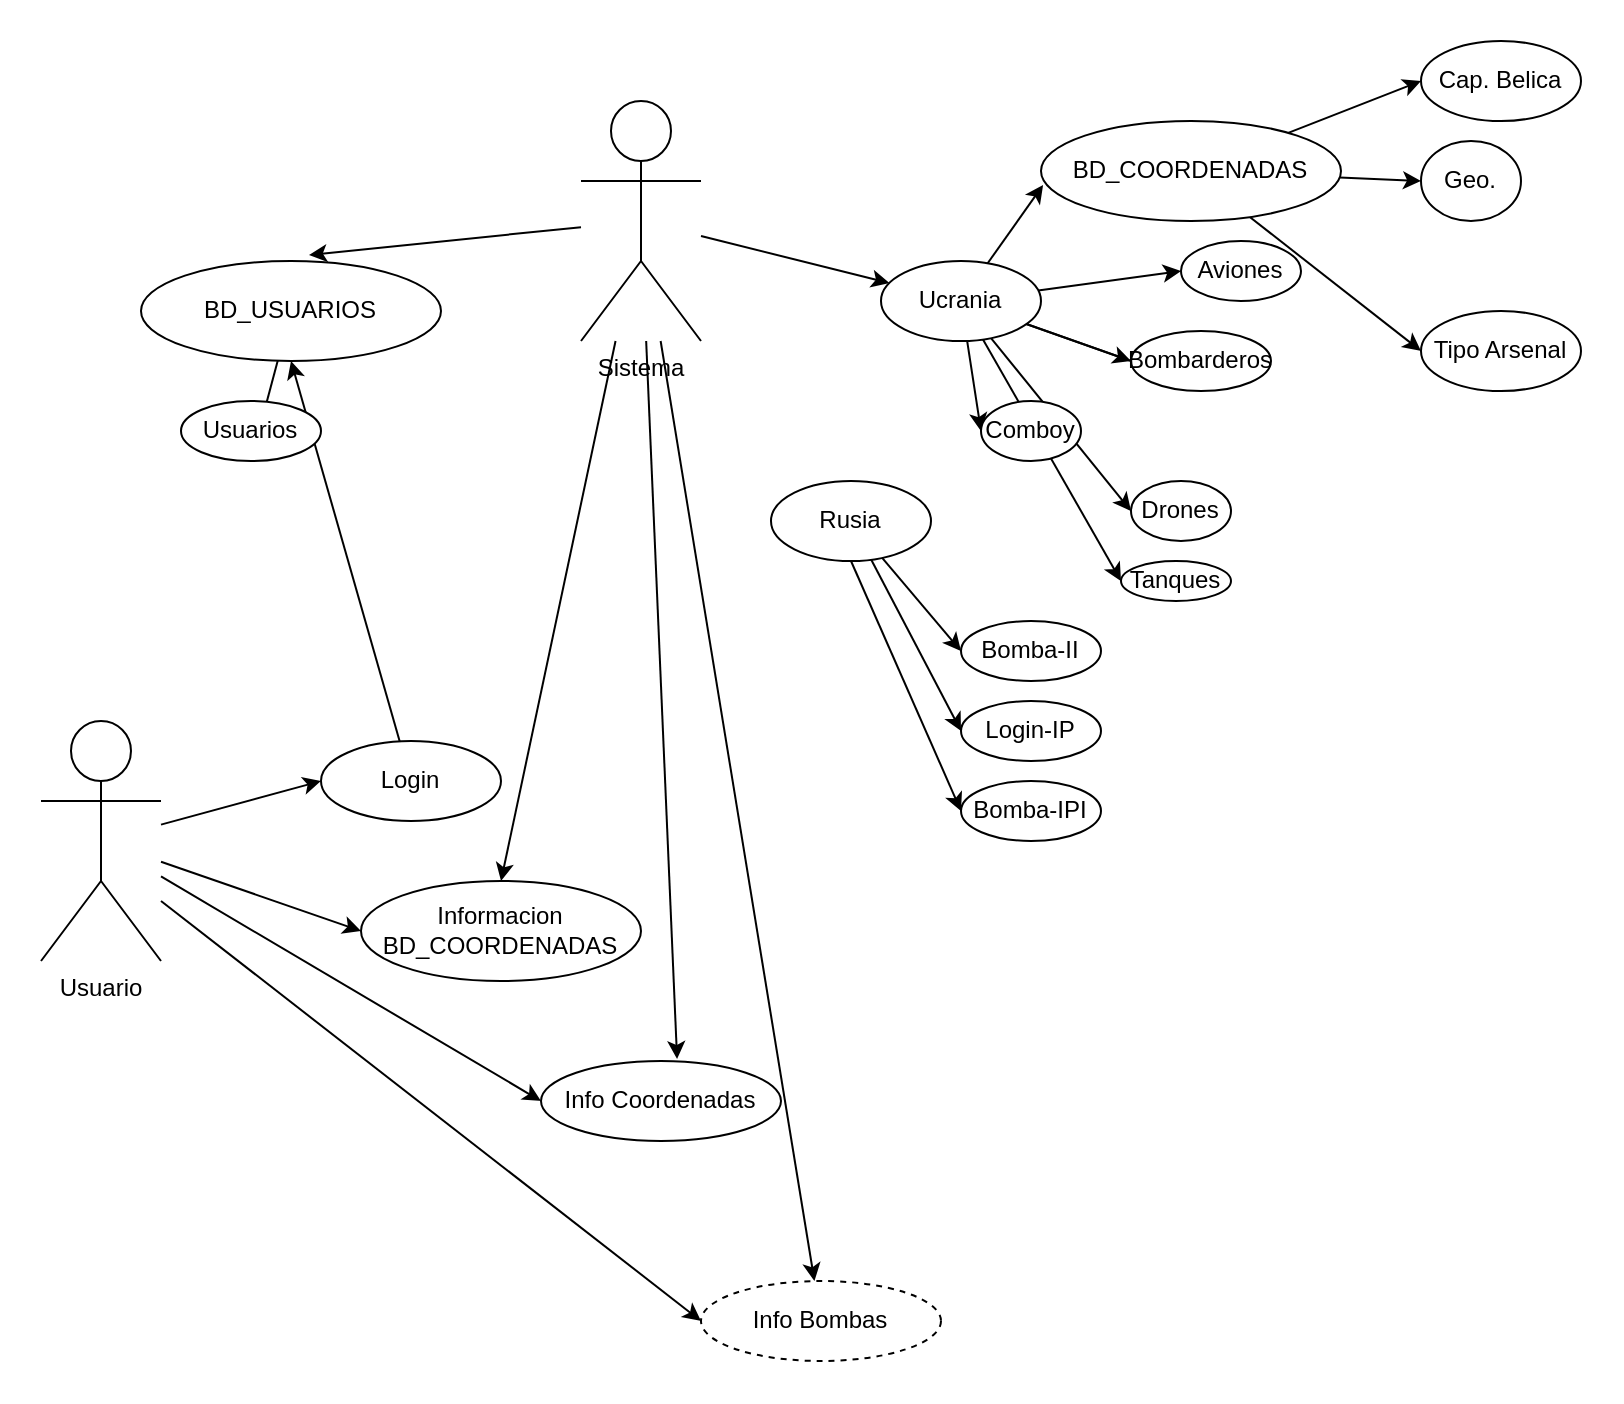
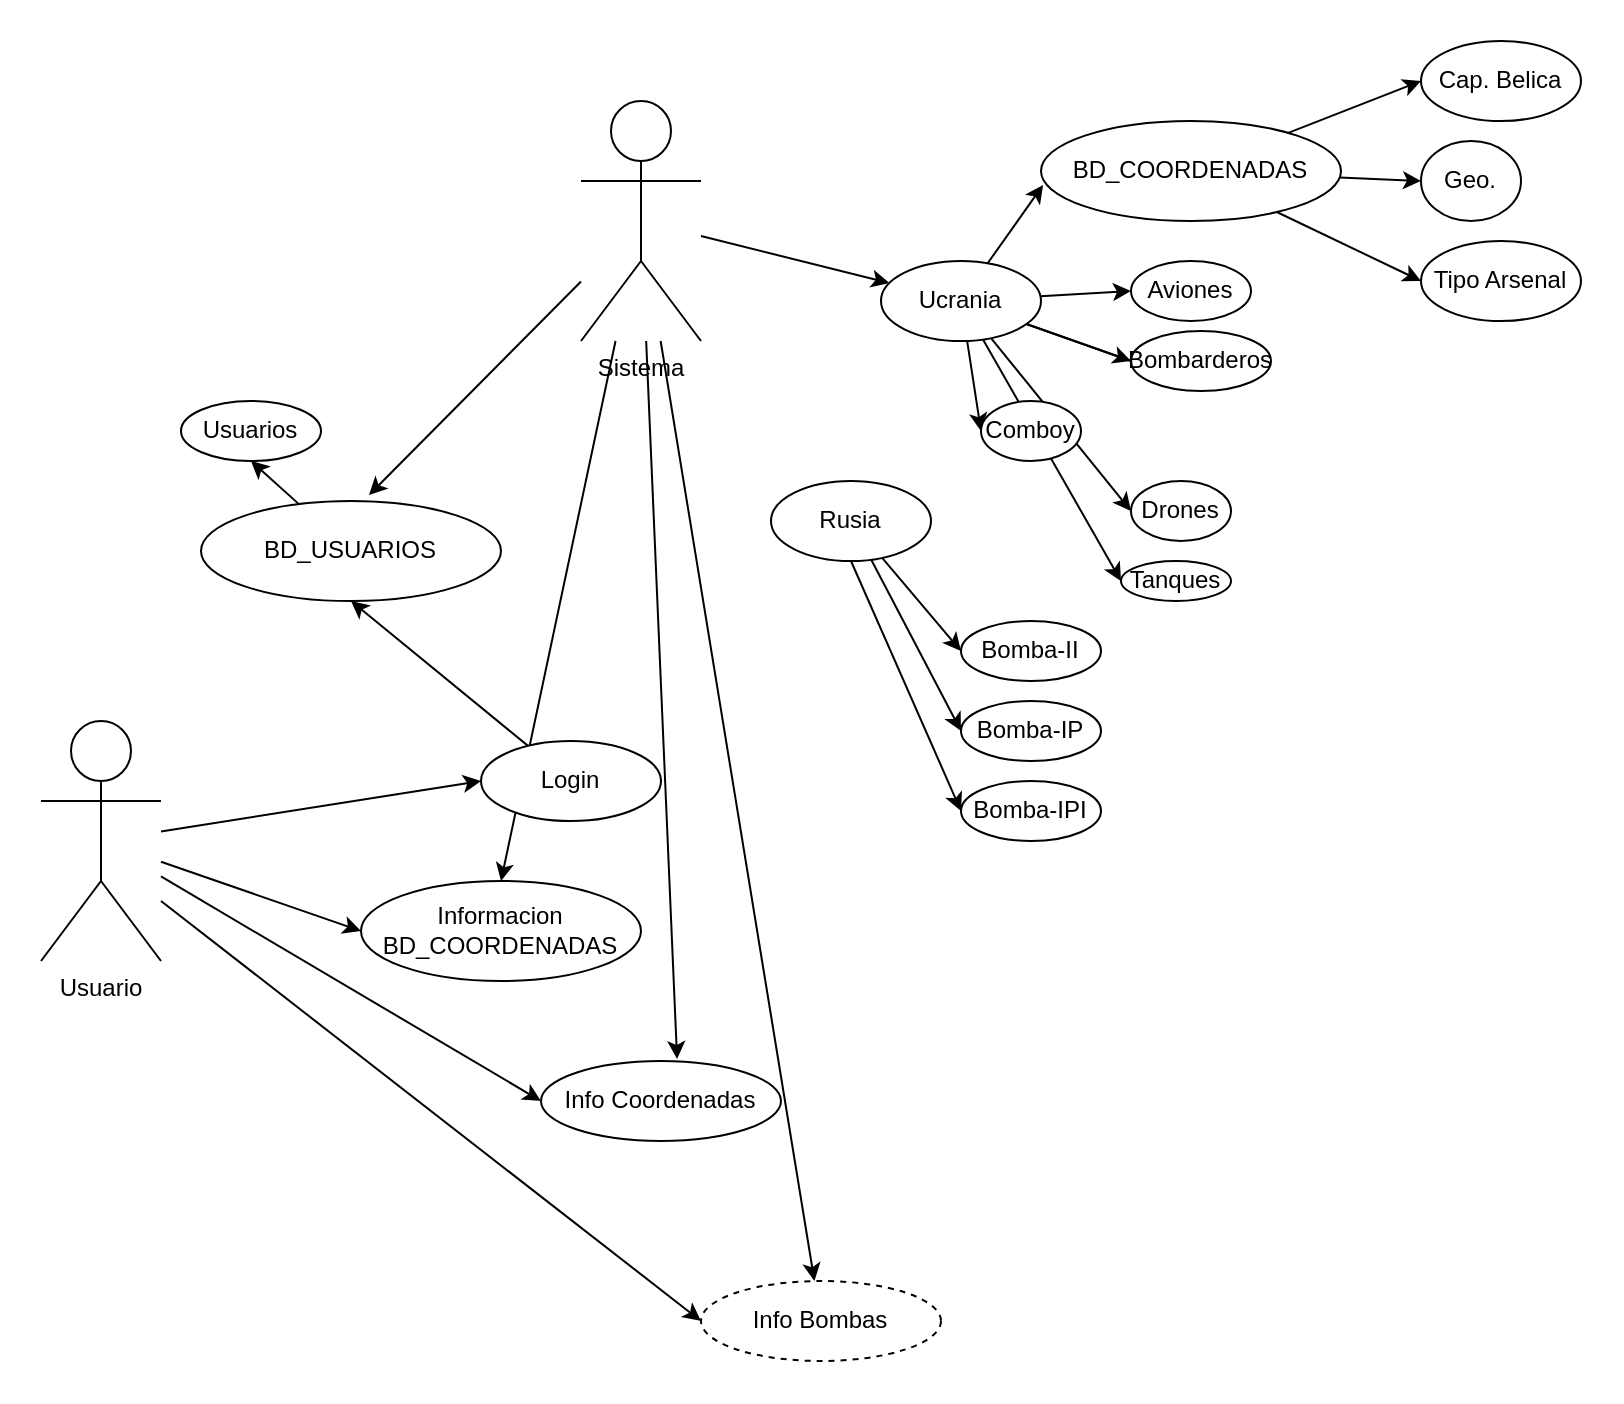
(1241, 271) -> (1191, 291)
(291, 311) -> (351, 551)
(1501, 351) -> (1501, 281)
(1031, 731) -> (1031, 731)
(411, 781) -> (571, 781)
